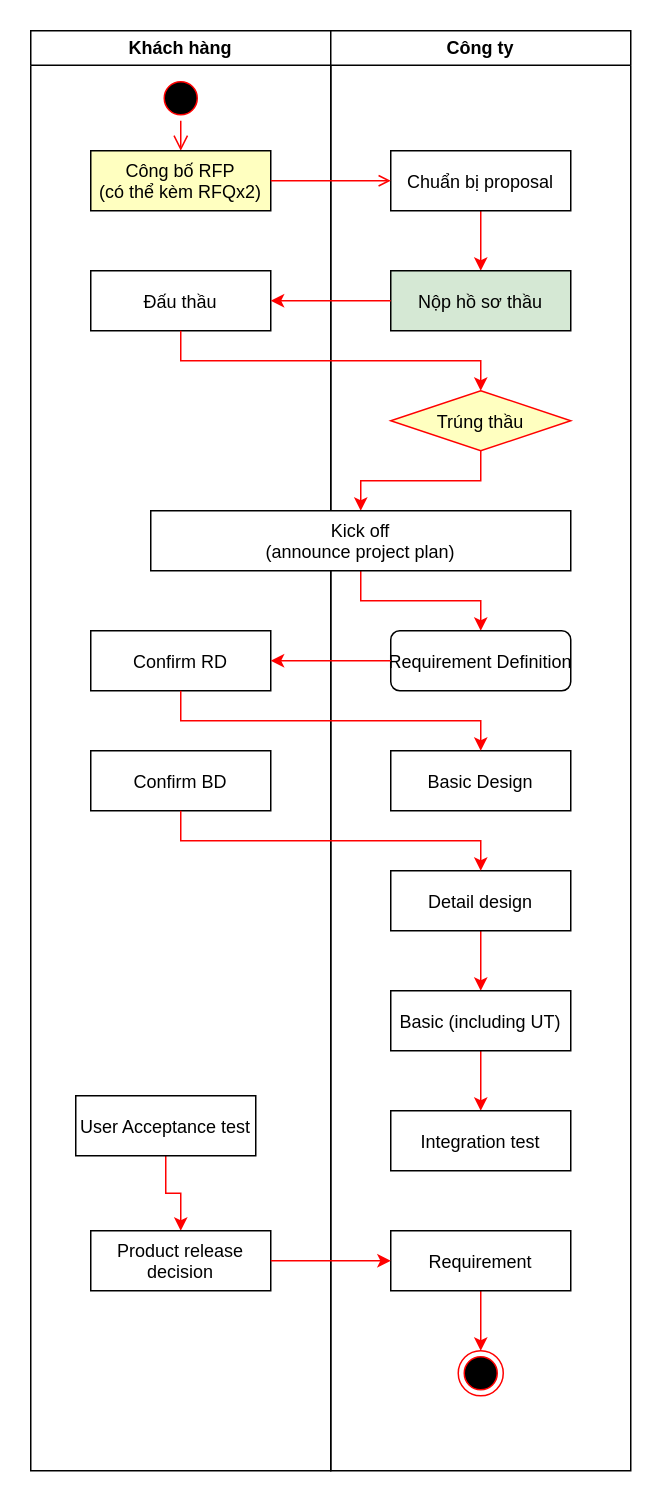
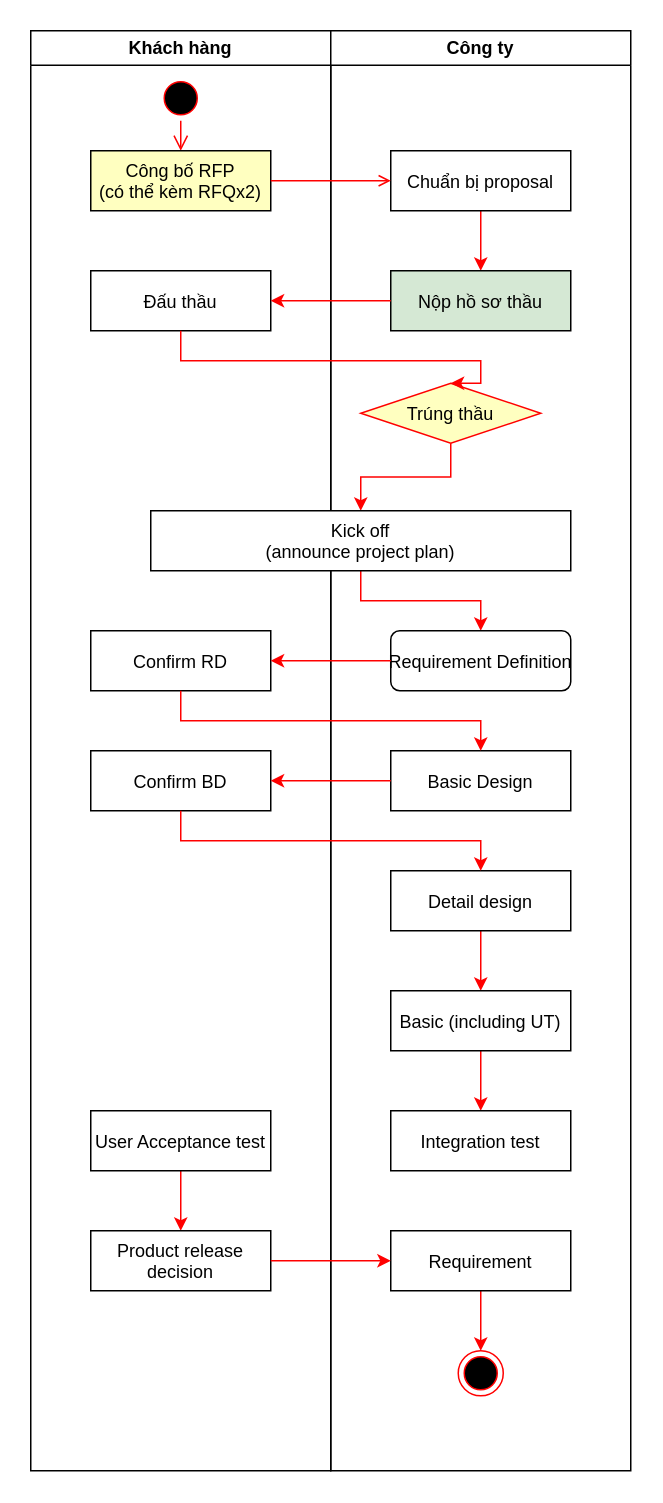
(481, 421) -> (451, 413)
none -> (336, 781)
(166, 1126) -> (181, 1141)
